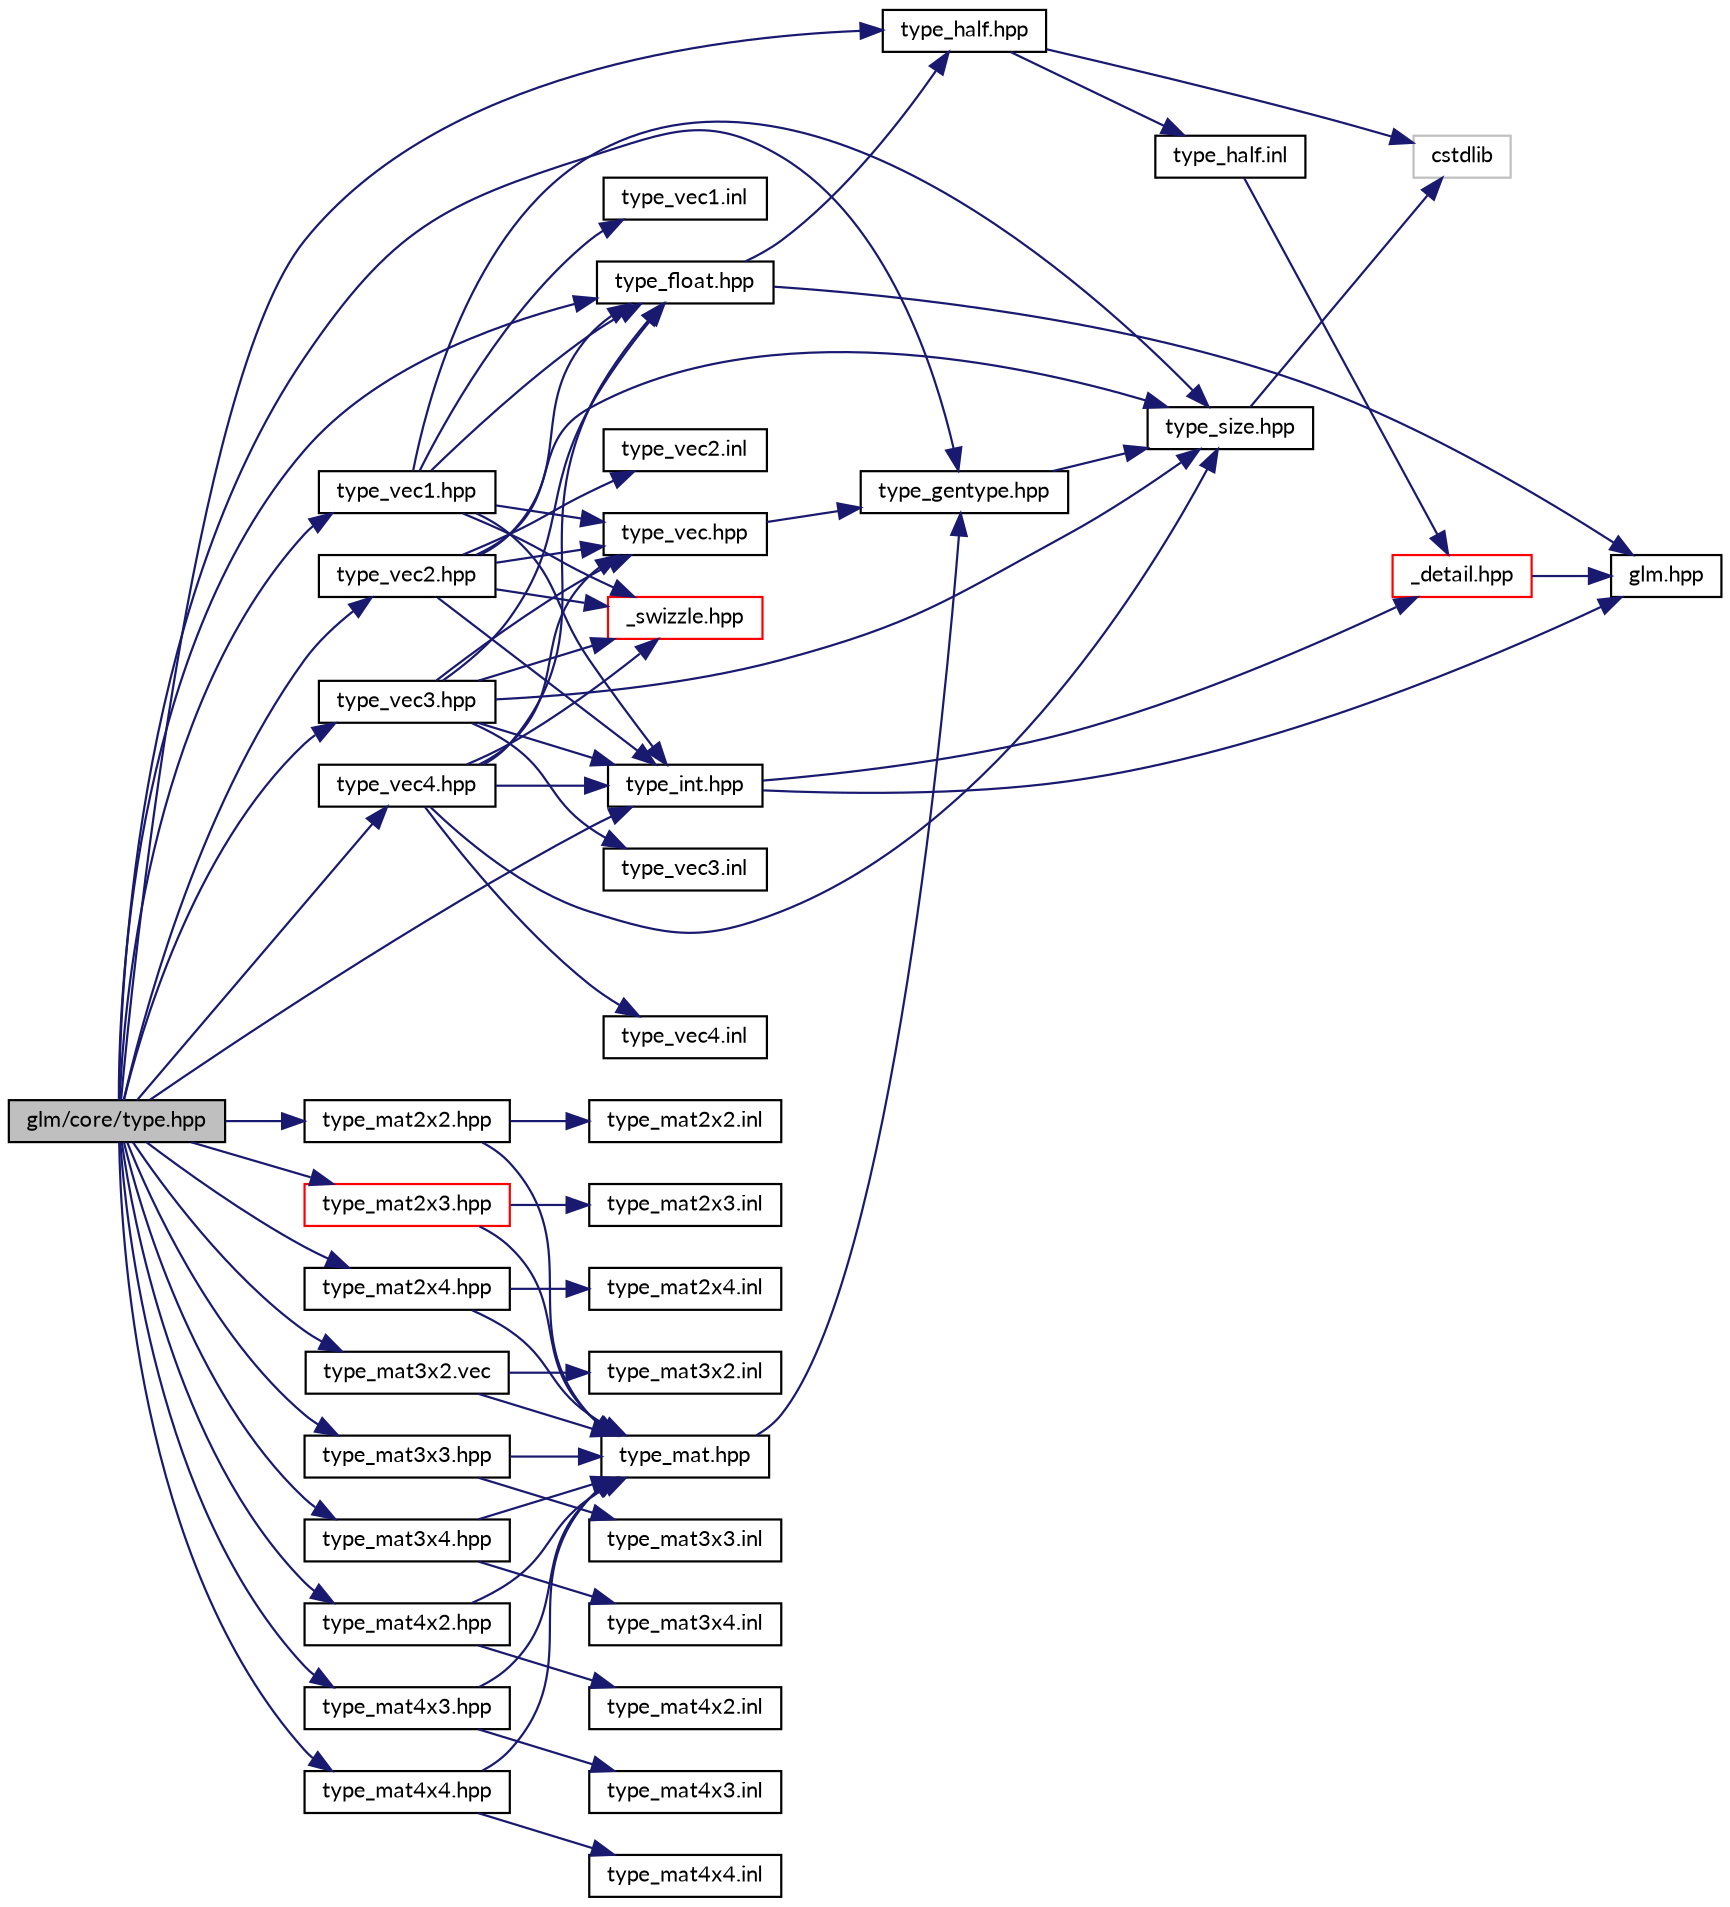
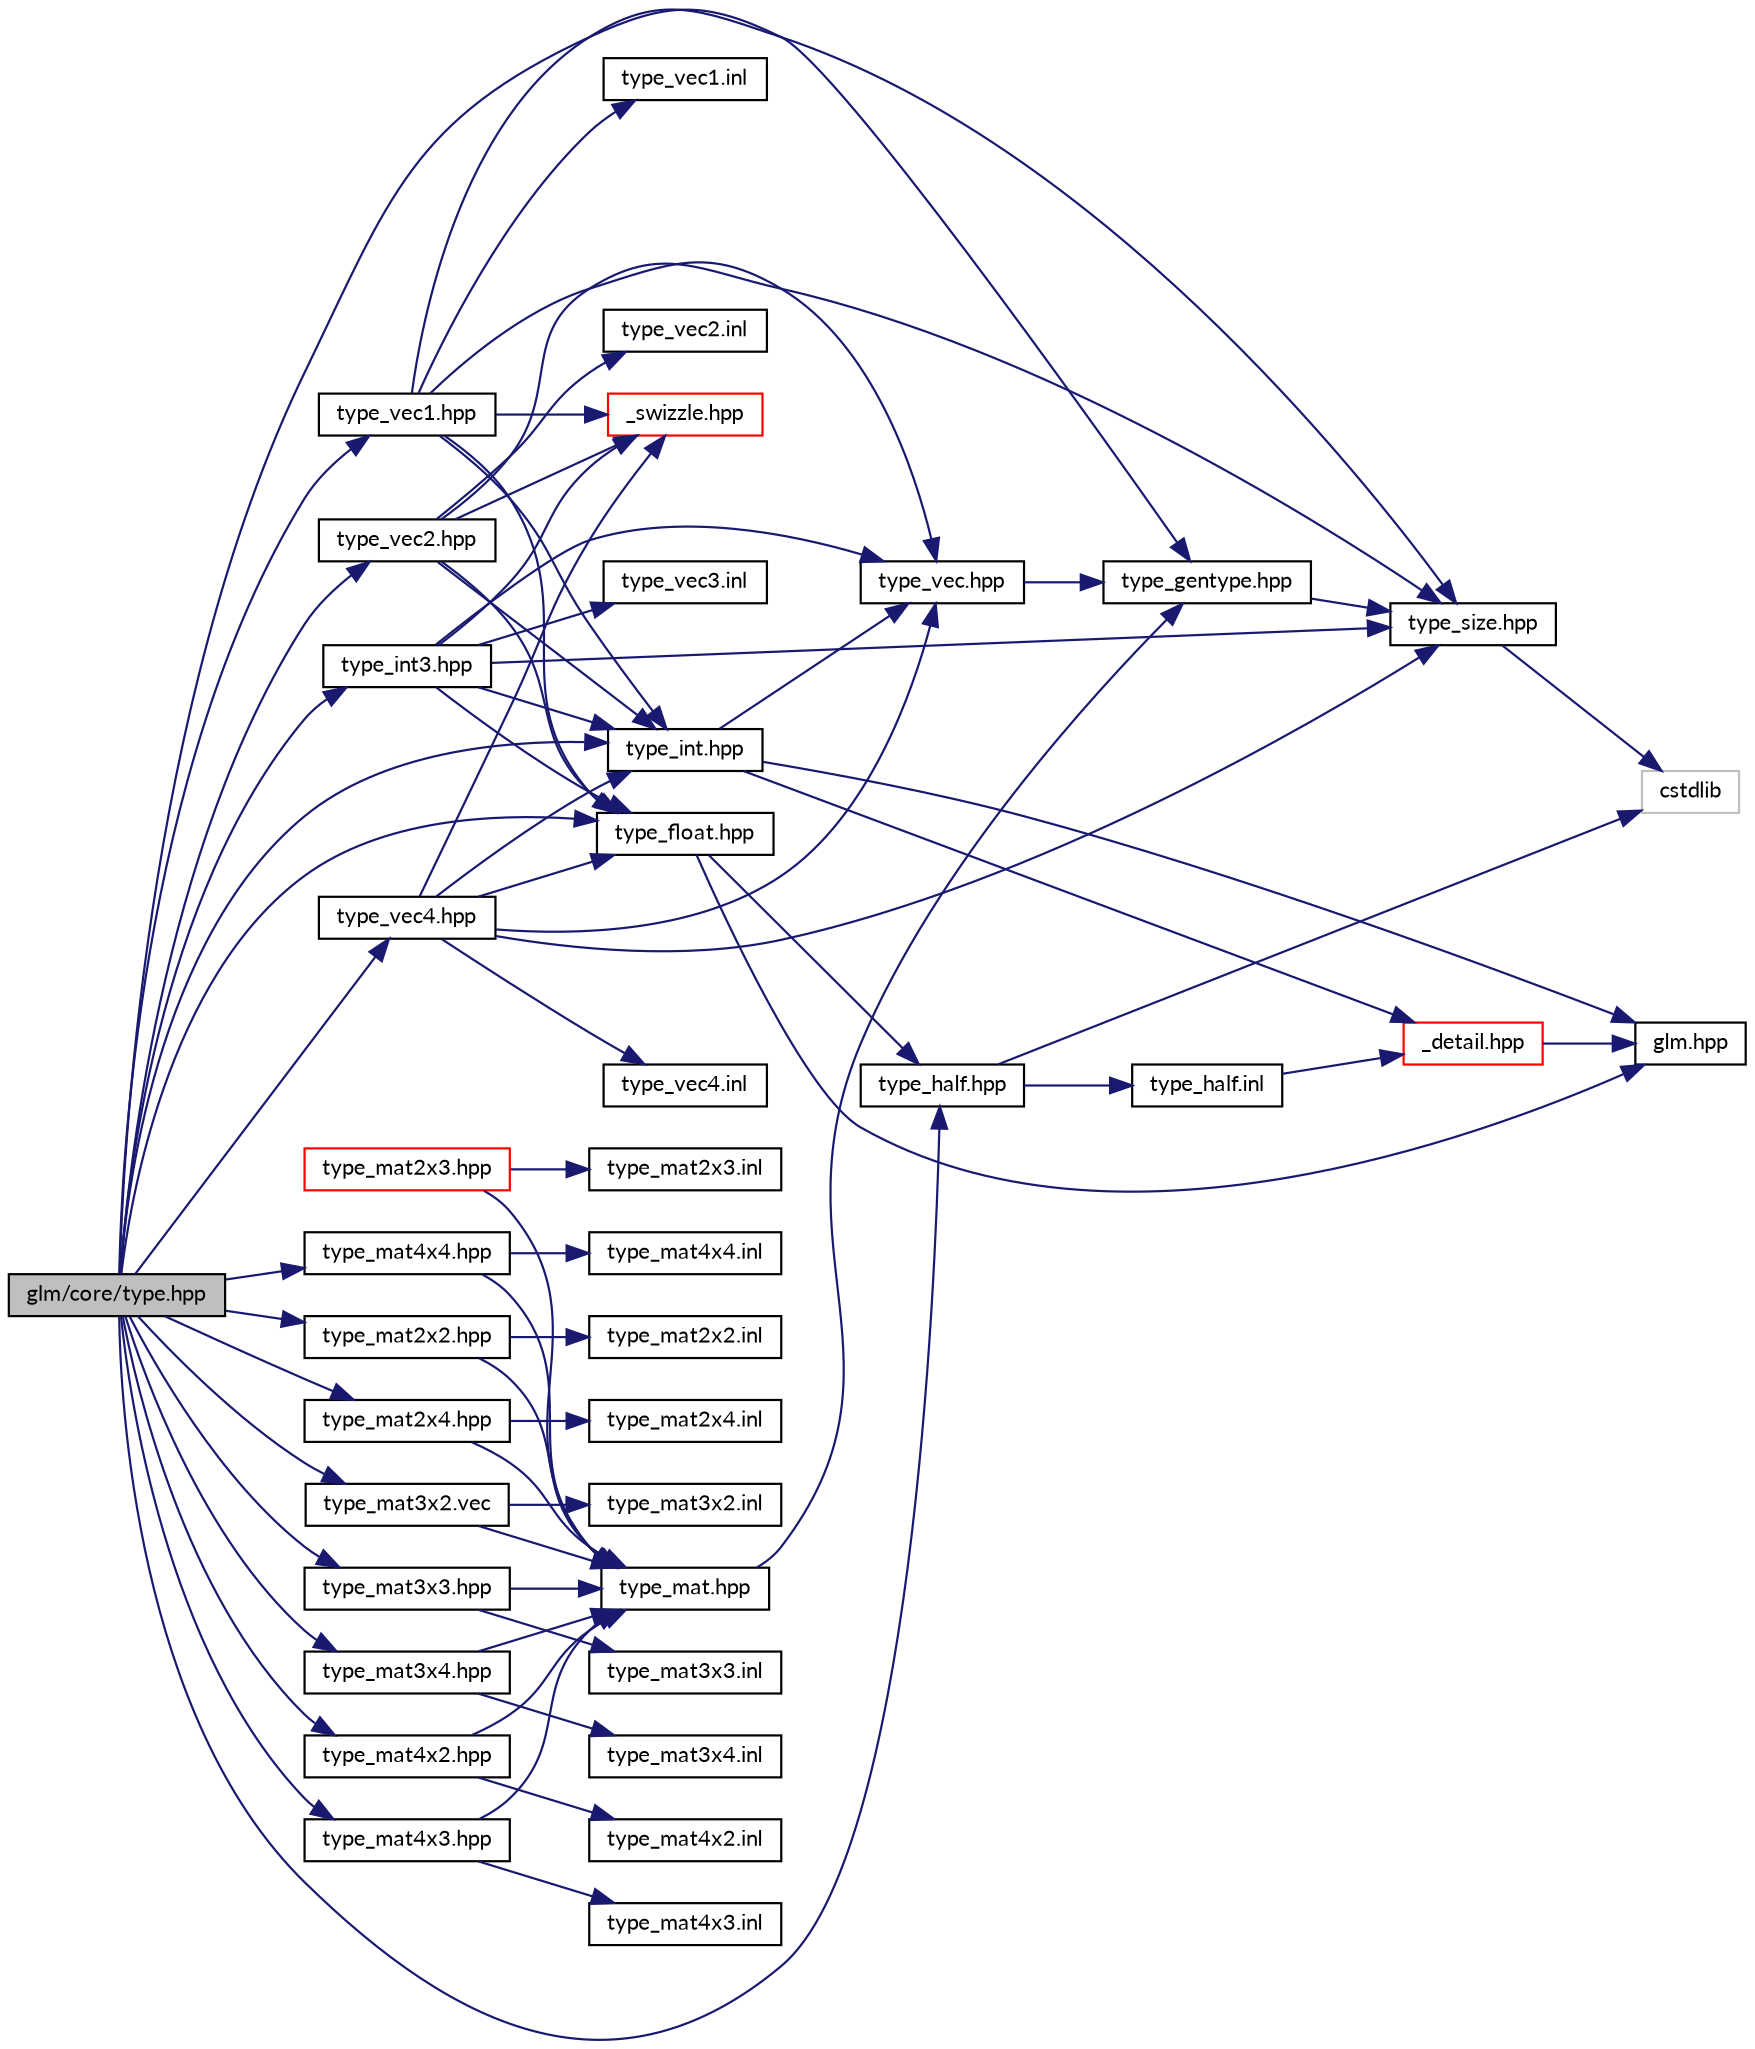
(539, 556) -> (805, 672)
(407, 702) -> (407, 666)
(251, 1160) -> none
